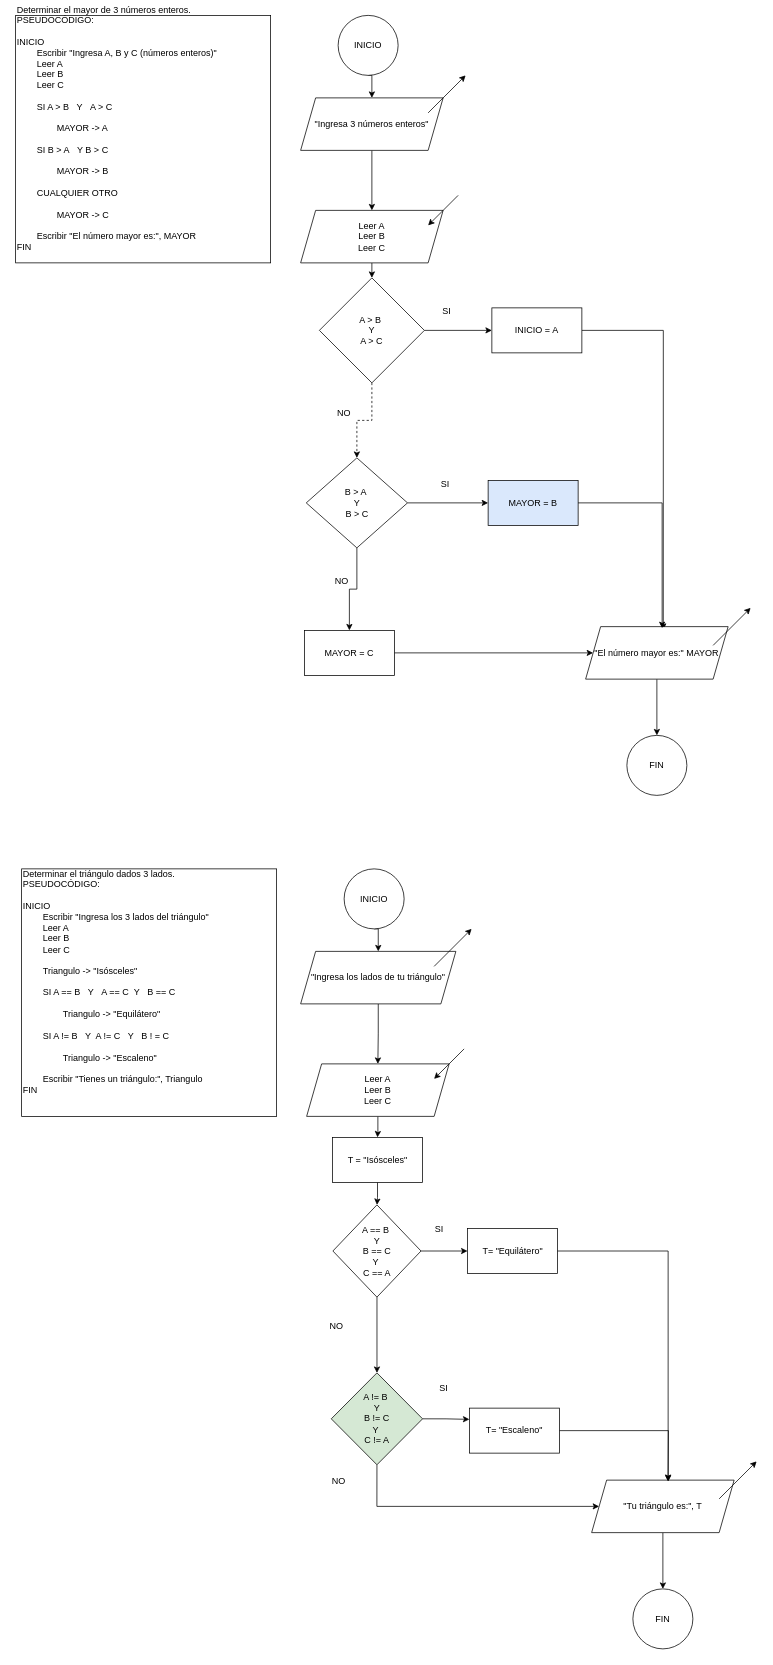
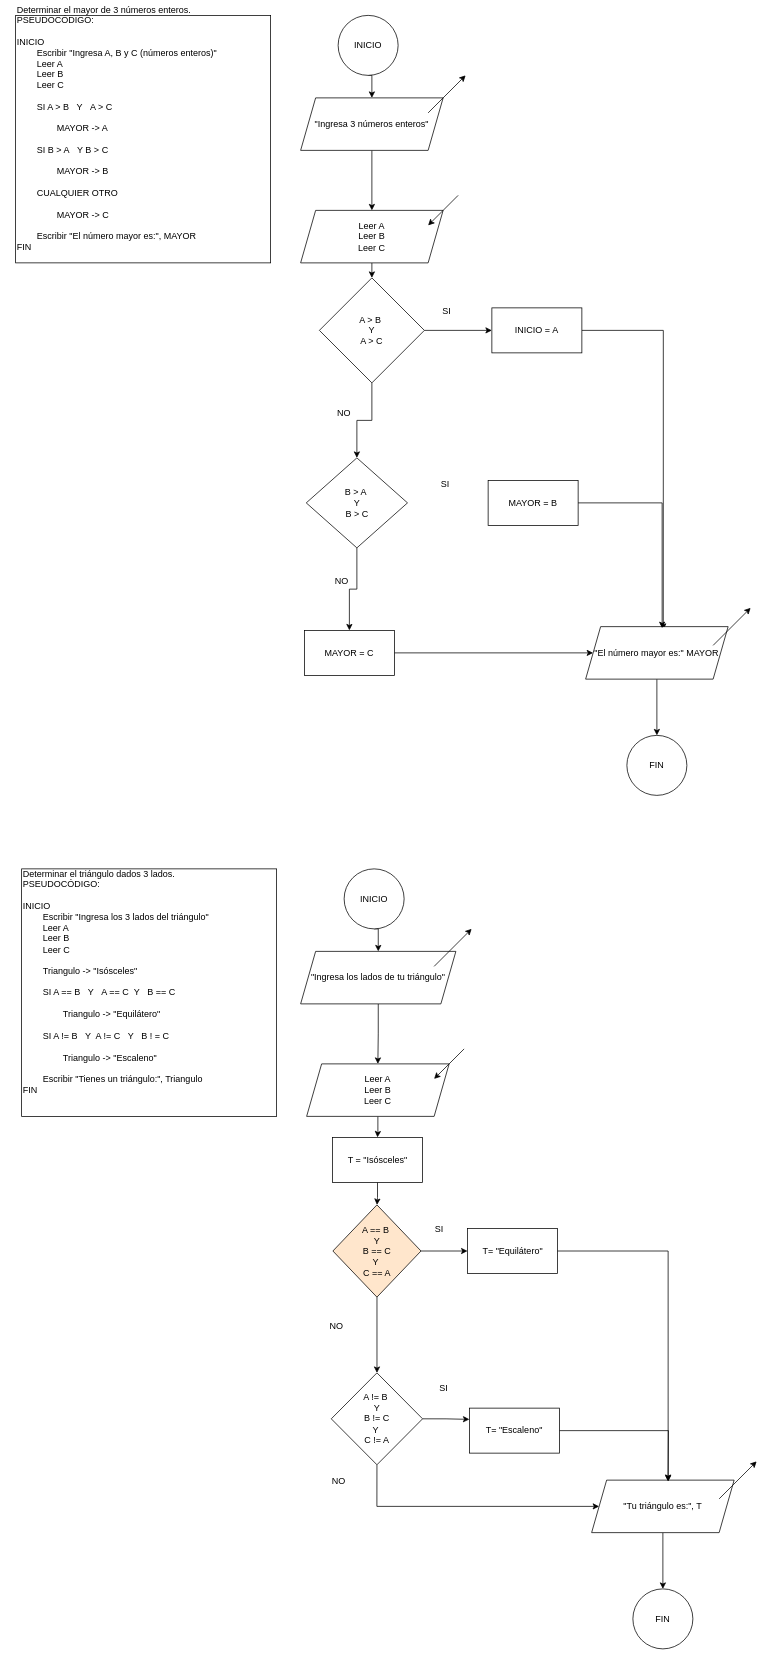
(367, 420) -> (367, 420)
(481, 503) -> none
(533, 503) -> (533, 503)
(377, 1251) -> (377, 1251)
(377, 1419) -> (377, 1419)
